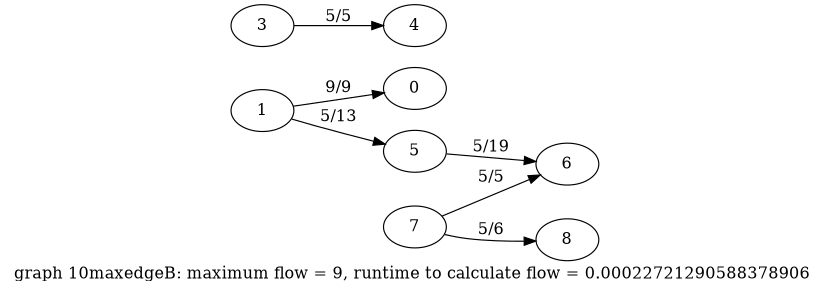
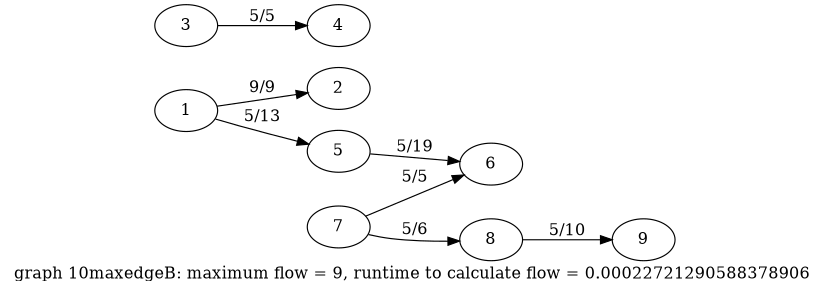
(415, 88) -> (339, 88)
none -> (644, 240)
